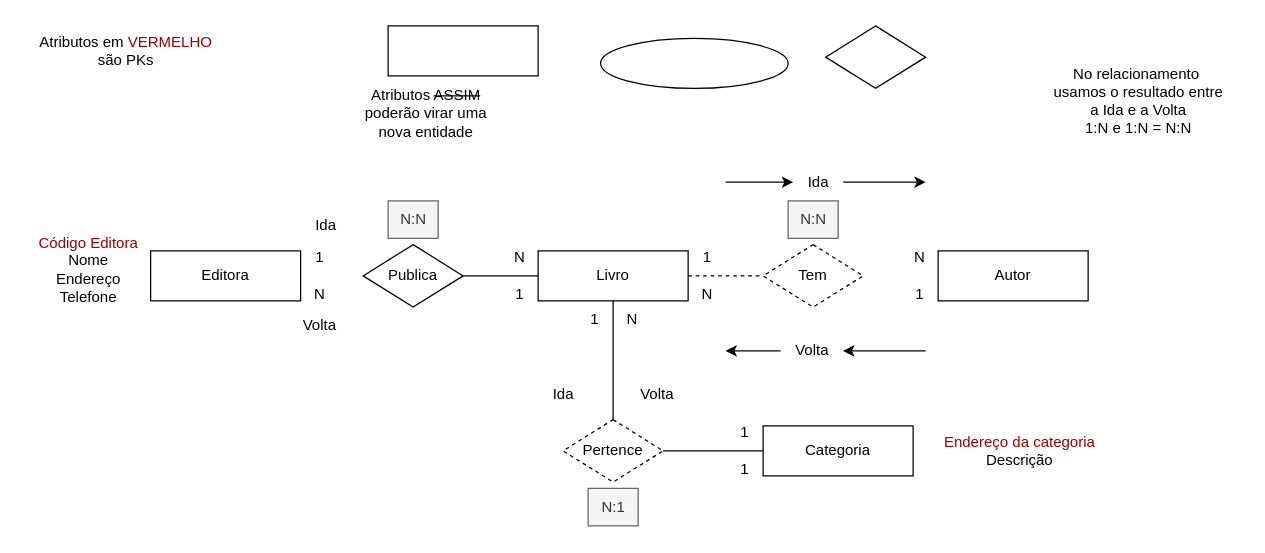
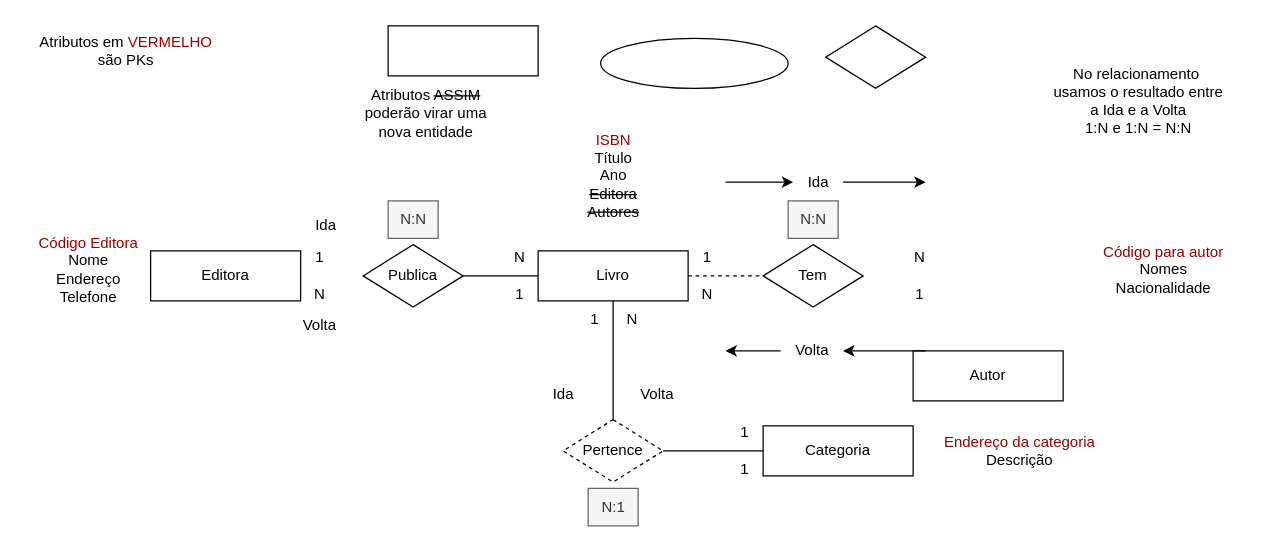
none -> (613, 176)
none -> (1163, 269)
(813, 276) -> (813, 276)
(1013, 276) -> (988, 376)
